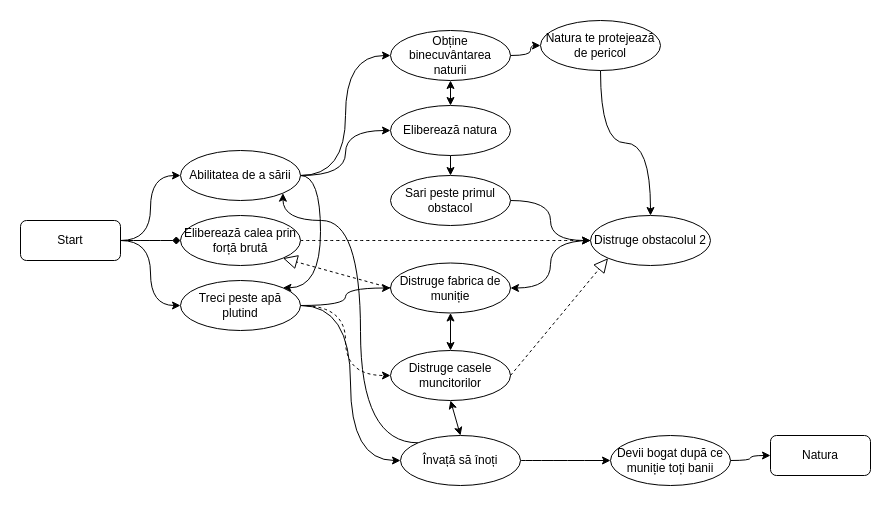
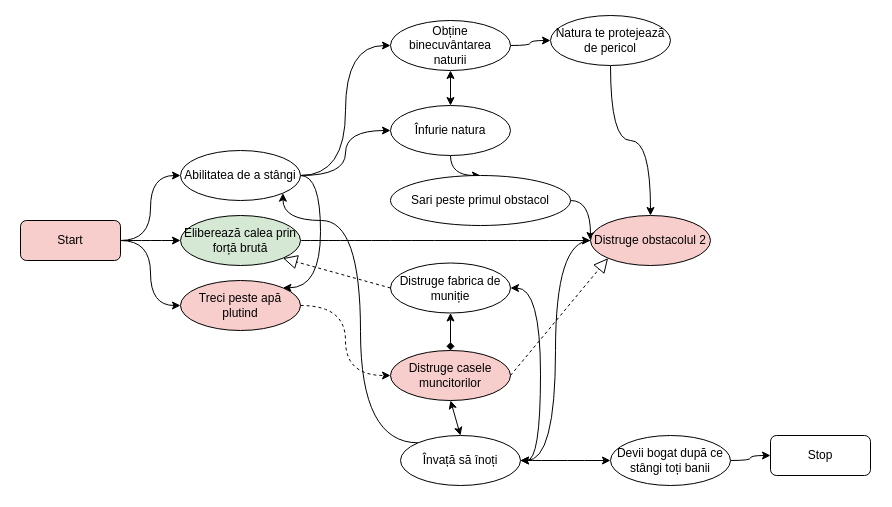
(601, 46) -> (611, 41)
(451, 56) -> (451, 46)
(451, 131) -> (451, 131)
(241, 176) -> (241, 176)
(451, 201) -> (481, 201)
(71, 241) -> (71, 241)
(172, 241) -> (172, 241)
(241, 241) -> (241, 241)
(437, 241) -> (437, 241)
(651, 241) -> (651, 241)
(551, 264) -> (556, 348)
(349, 292) -> none
(241, 306) -> (241, 306)
(451, 342) -> (451, 342)
none -> (540, 370)
(451, 376) -> (451, 376)
(354, 421) -> none
(821, 456) -> (821, 456)
(671, 461) -> (671, 461)
